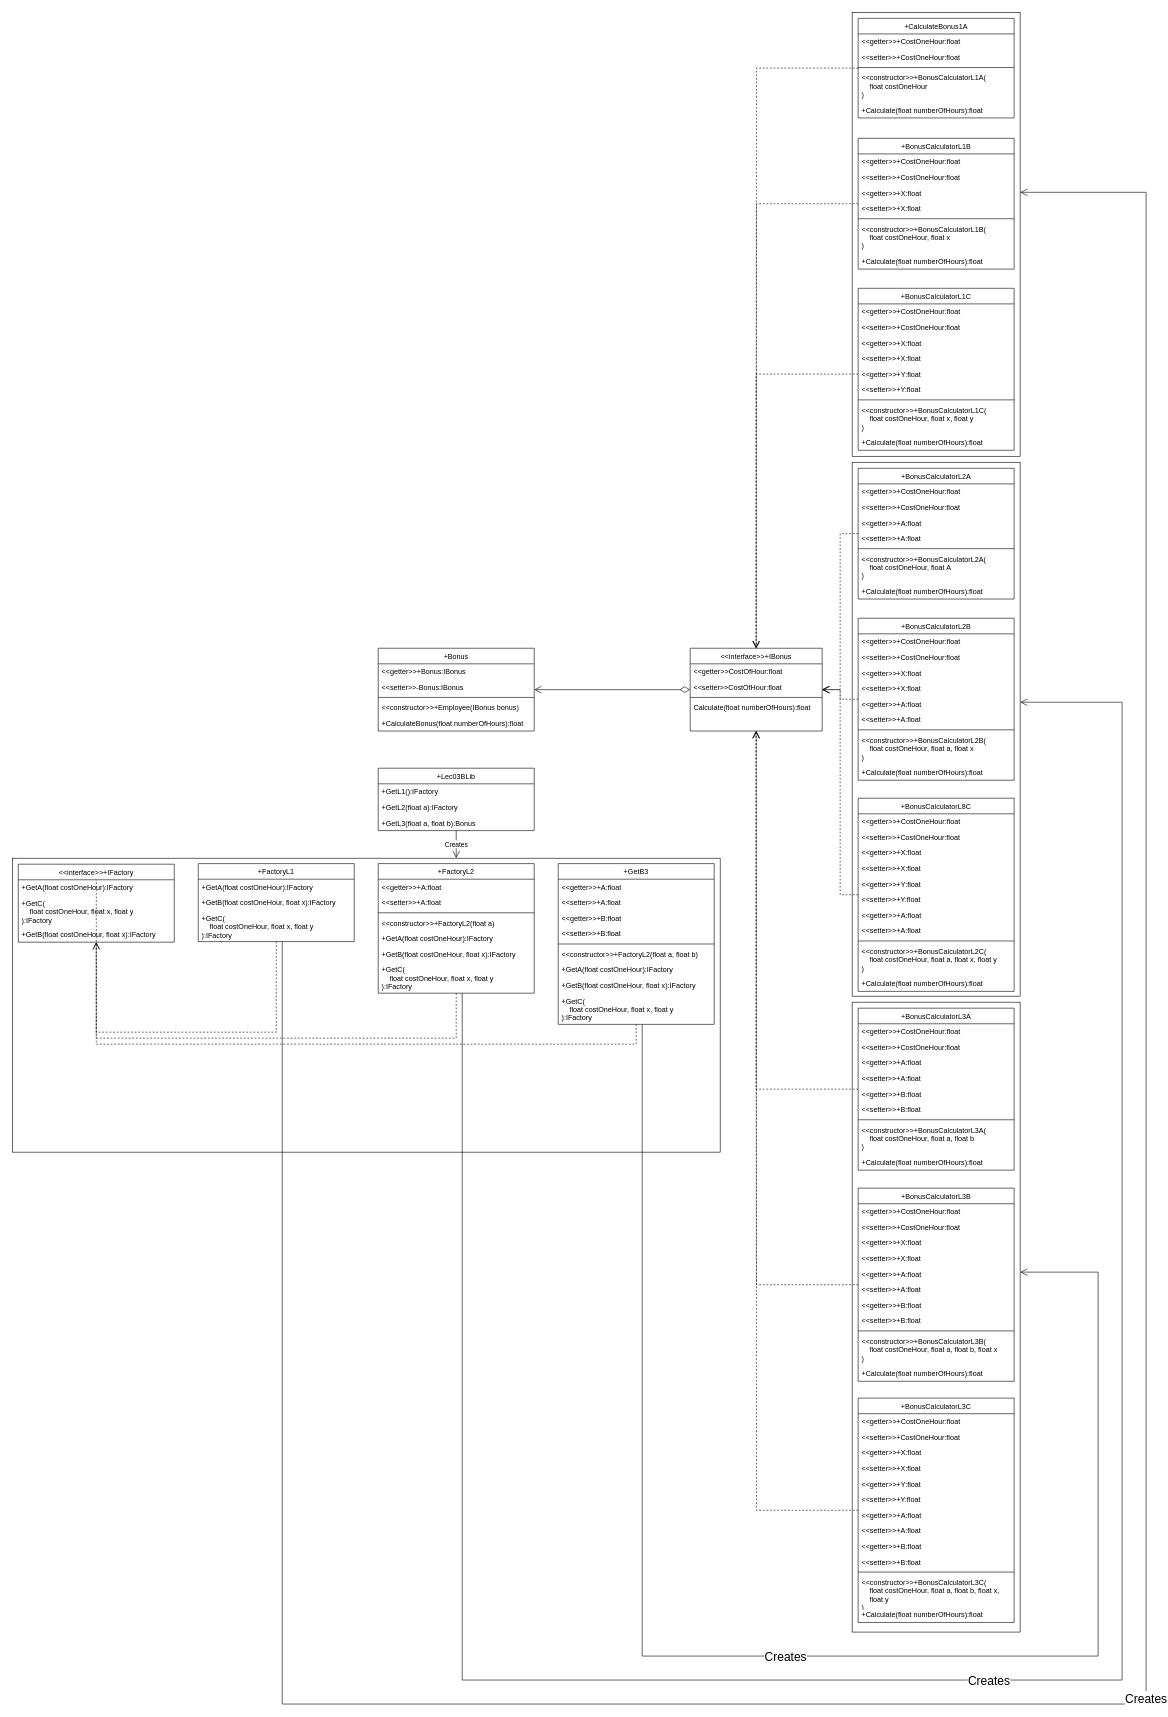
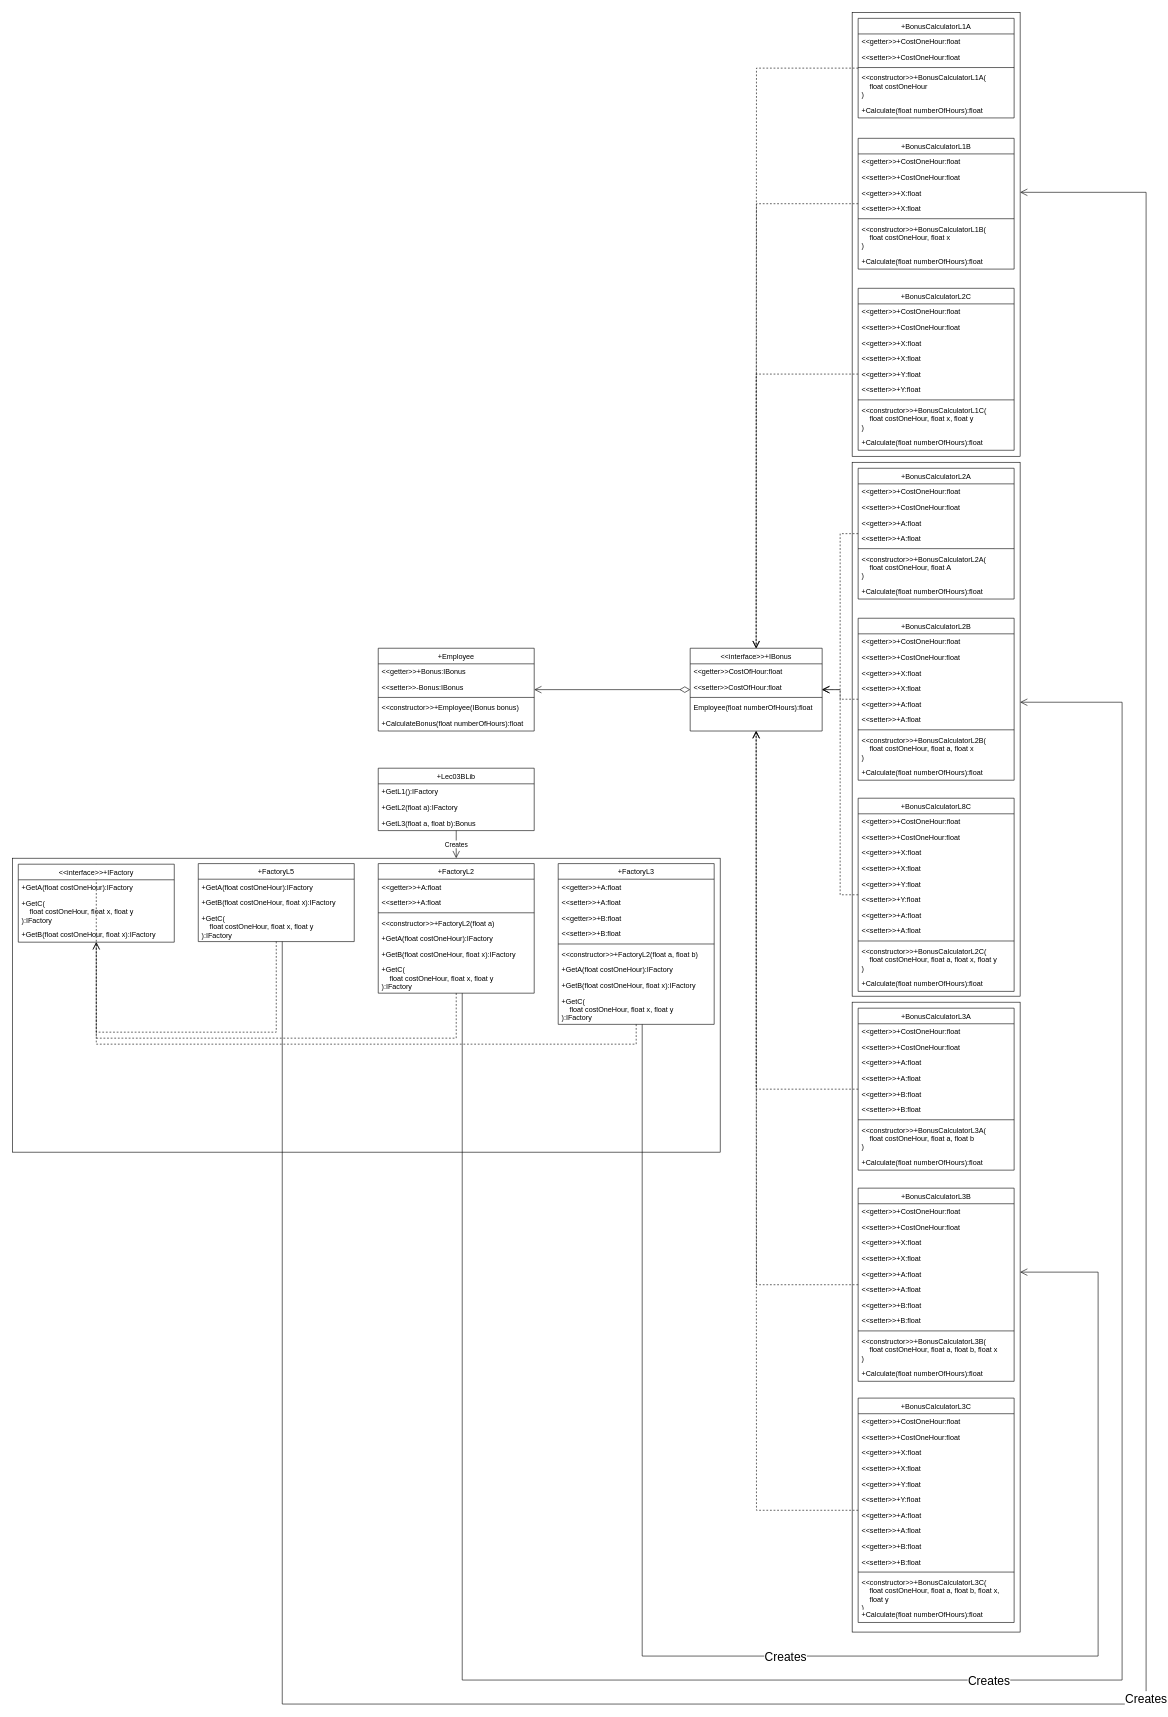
(936, 26) -> (936, 26)
(936, 296) -> (936, 296)
(456, 656) -> (456, 656)
(761, 708) -> (759, 708)
(276, 872) -> (276, 872)
(636, 872) -> (636, 872)
